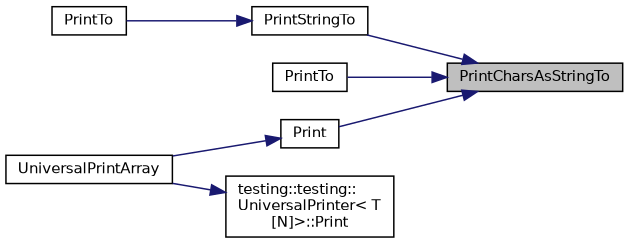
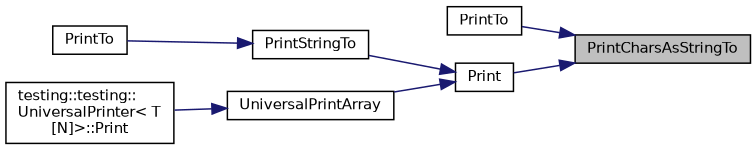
(415, 47) -> (405, 62)
(192, 187) -> (193, 109)
